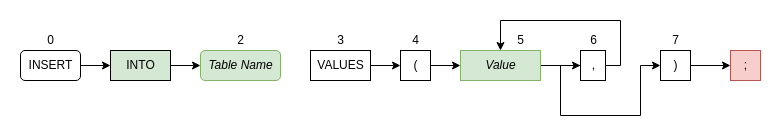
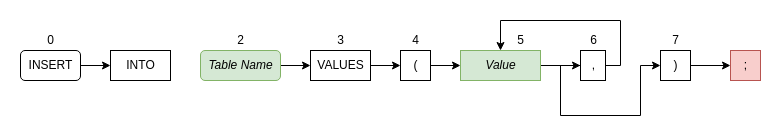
(141, 66) -> (141, 66)
(182, 66) -> none
none -> (292, 66)
